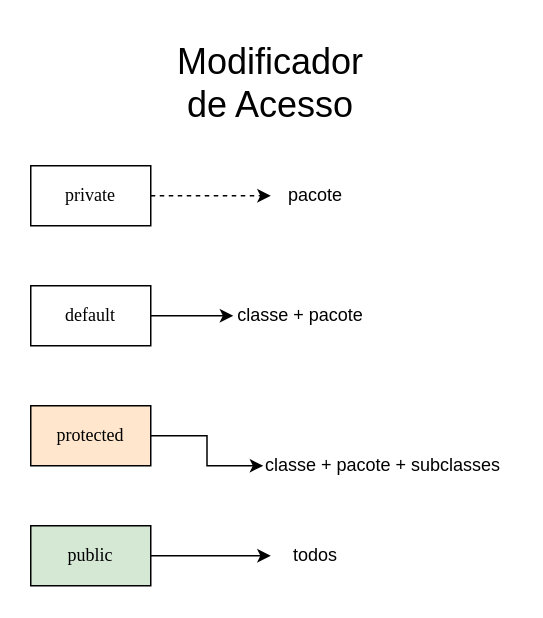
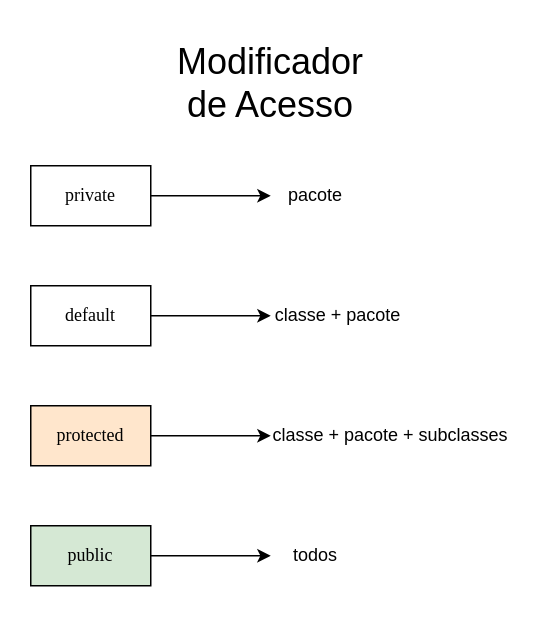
(206, 196) -> (206, 196)
(301, 316) -> (338, 316)
(383, 466) -> (391, 436)
